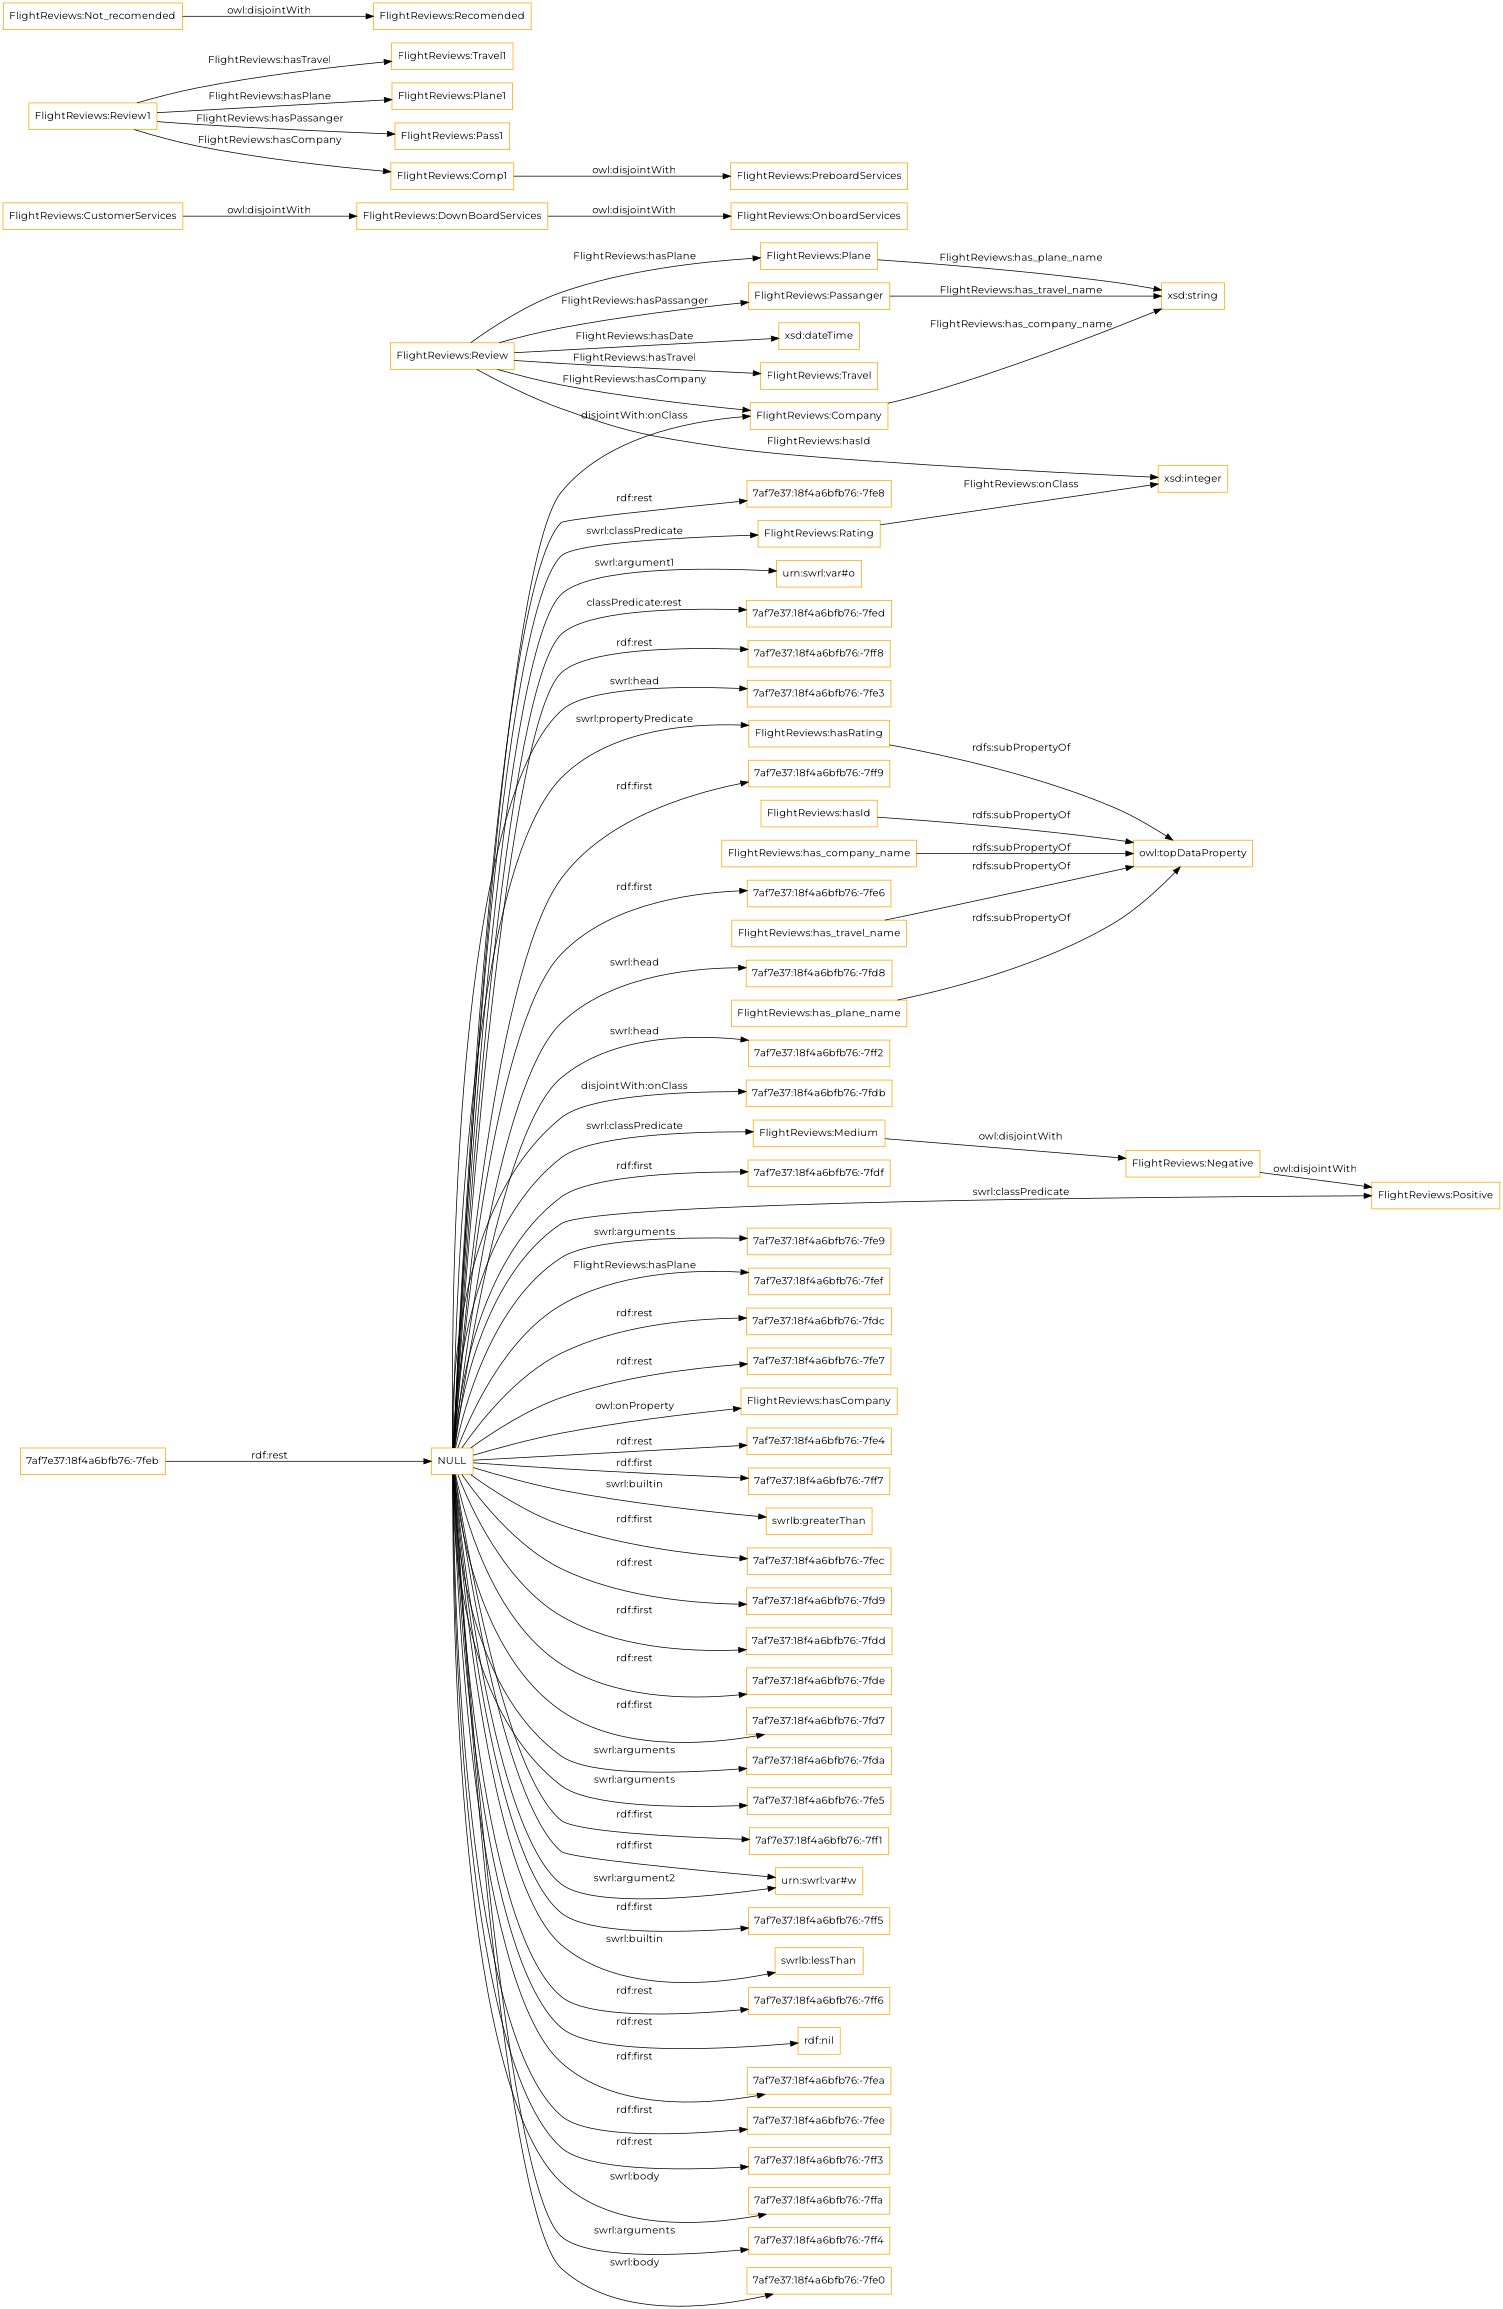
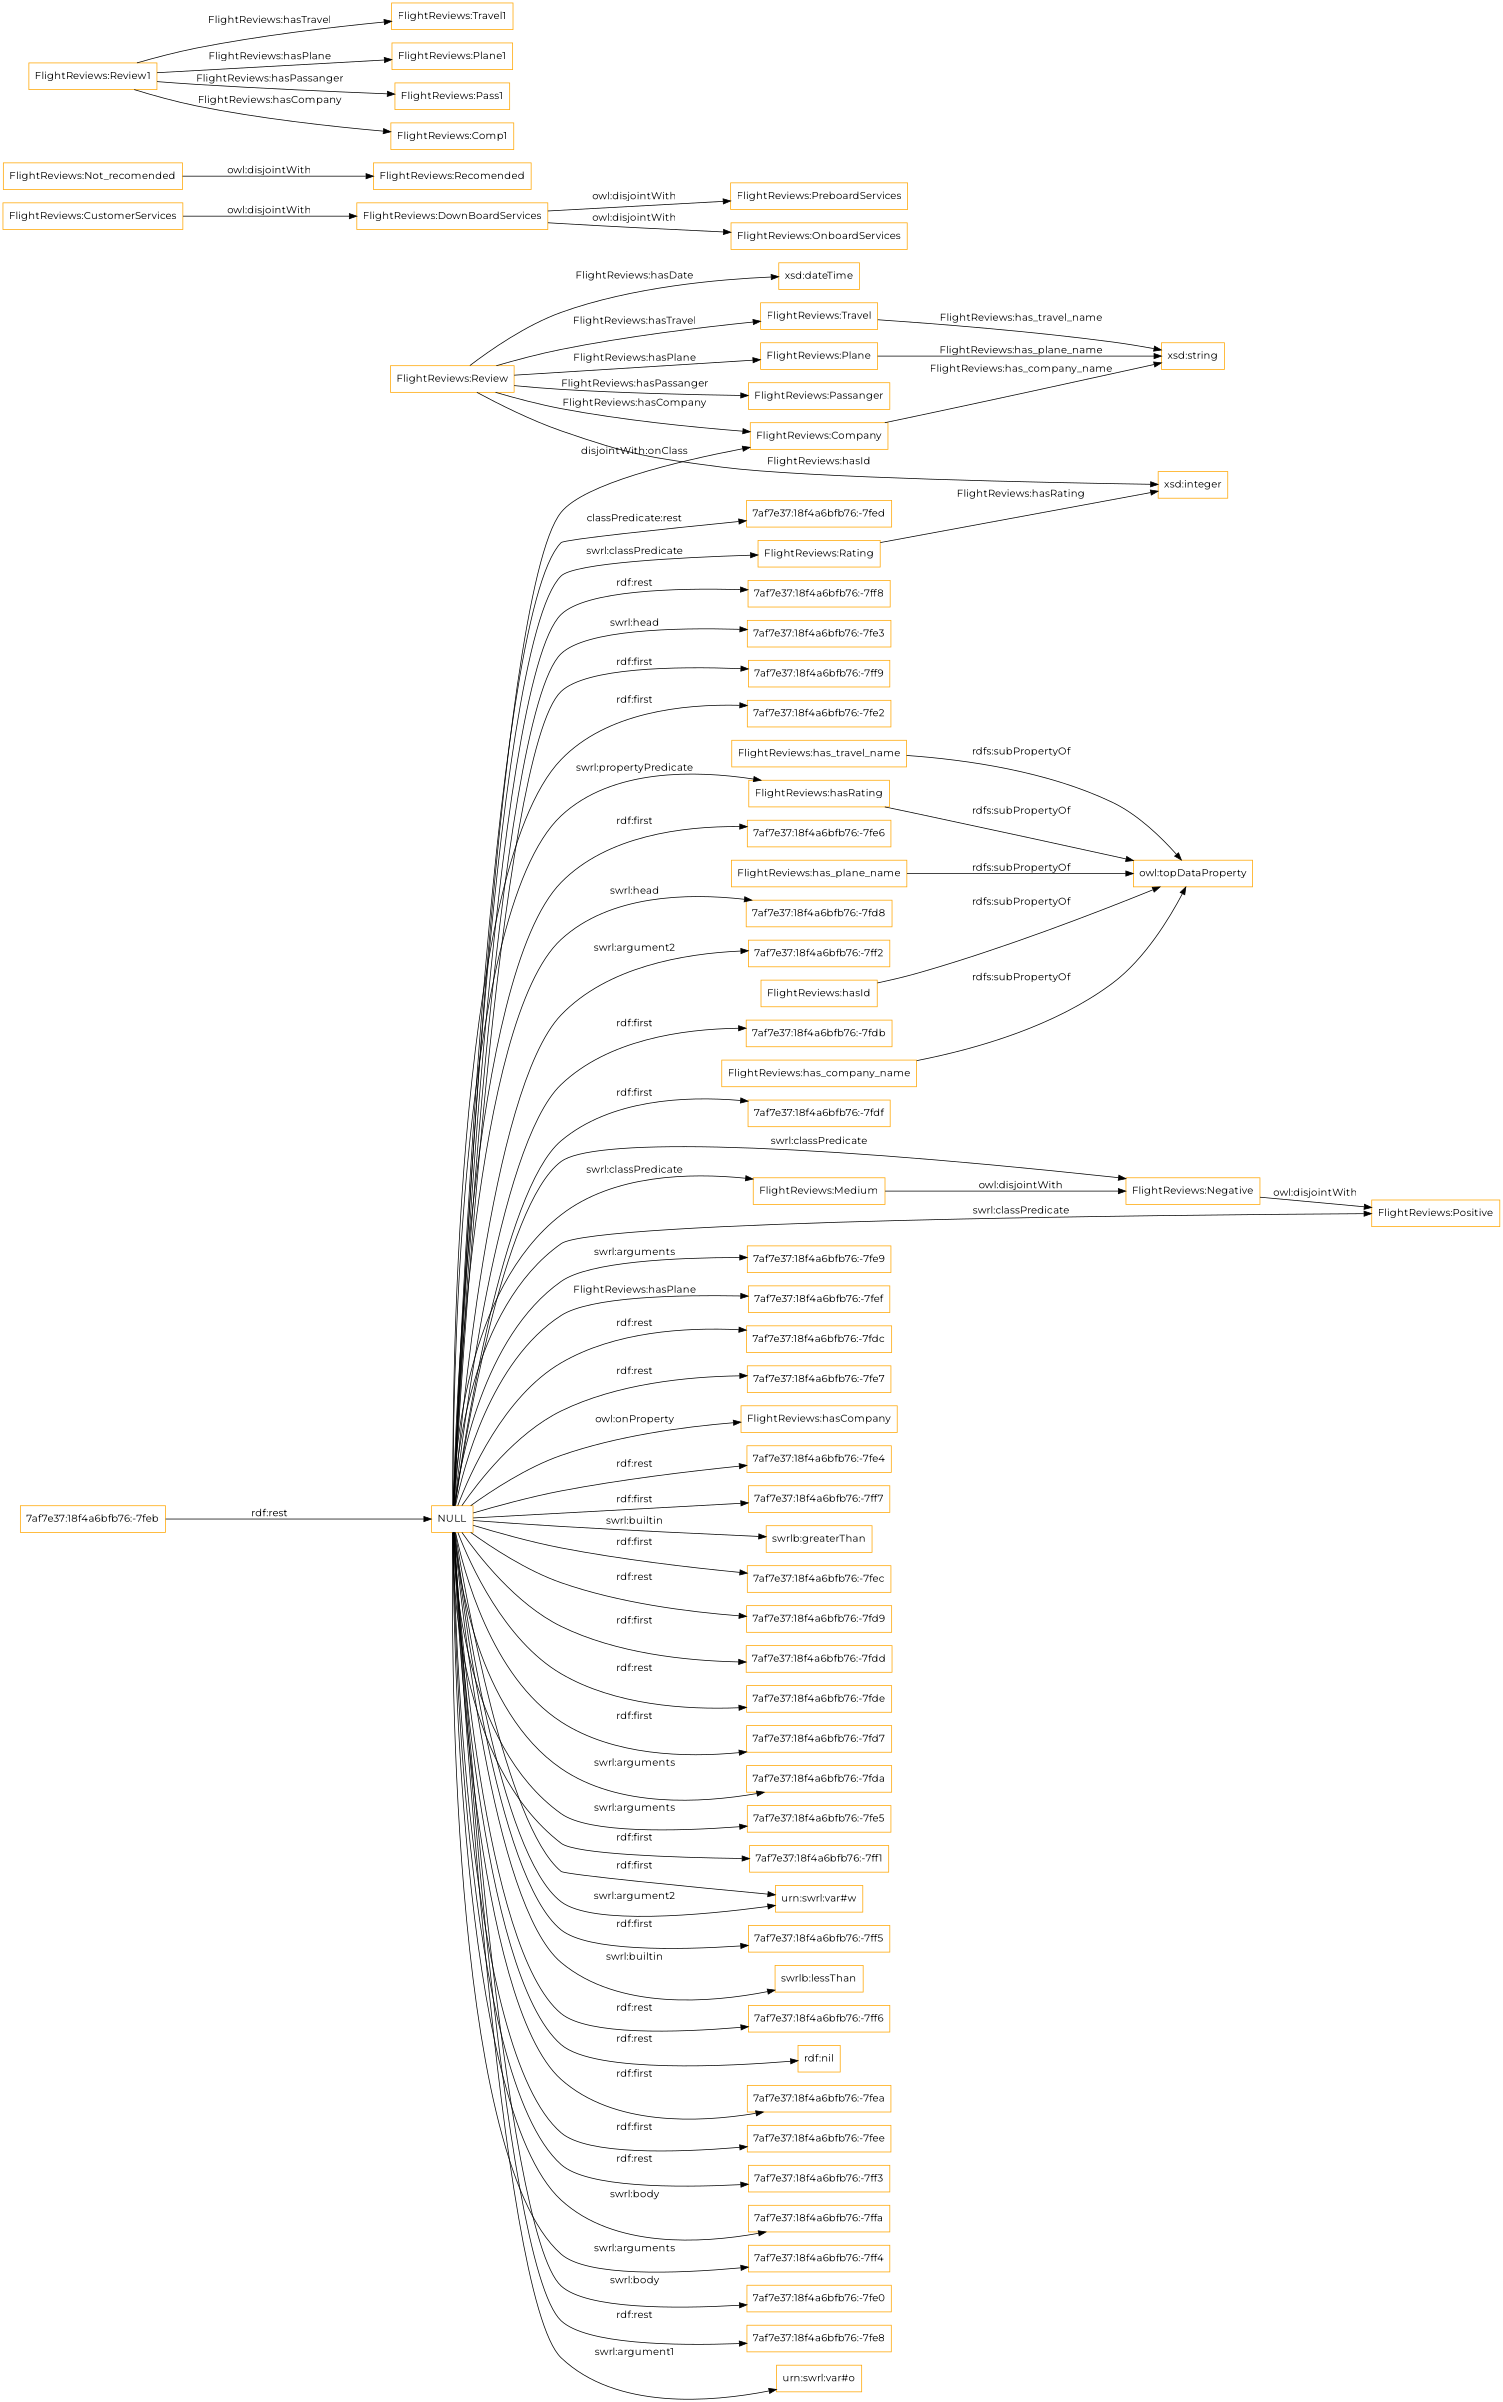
(618, 176) -> (635, 206)
(1022, 296) -> (1016, 331)
(1021, 485) -> (1021, 494)
none -> (819, 714)
(635, 1032) -> (635, 948)
(635, 1086) -> (635, 1023)
none -> (657, 1147)
